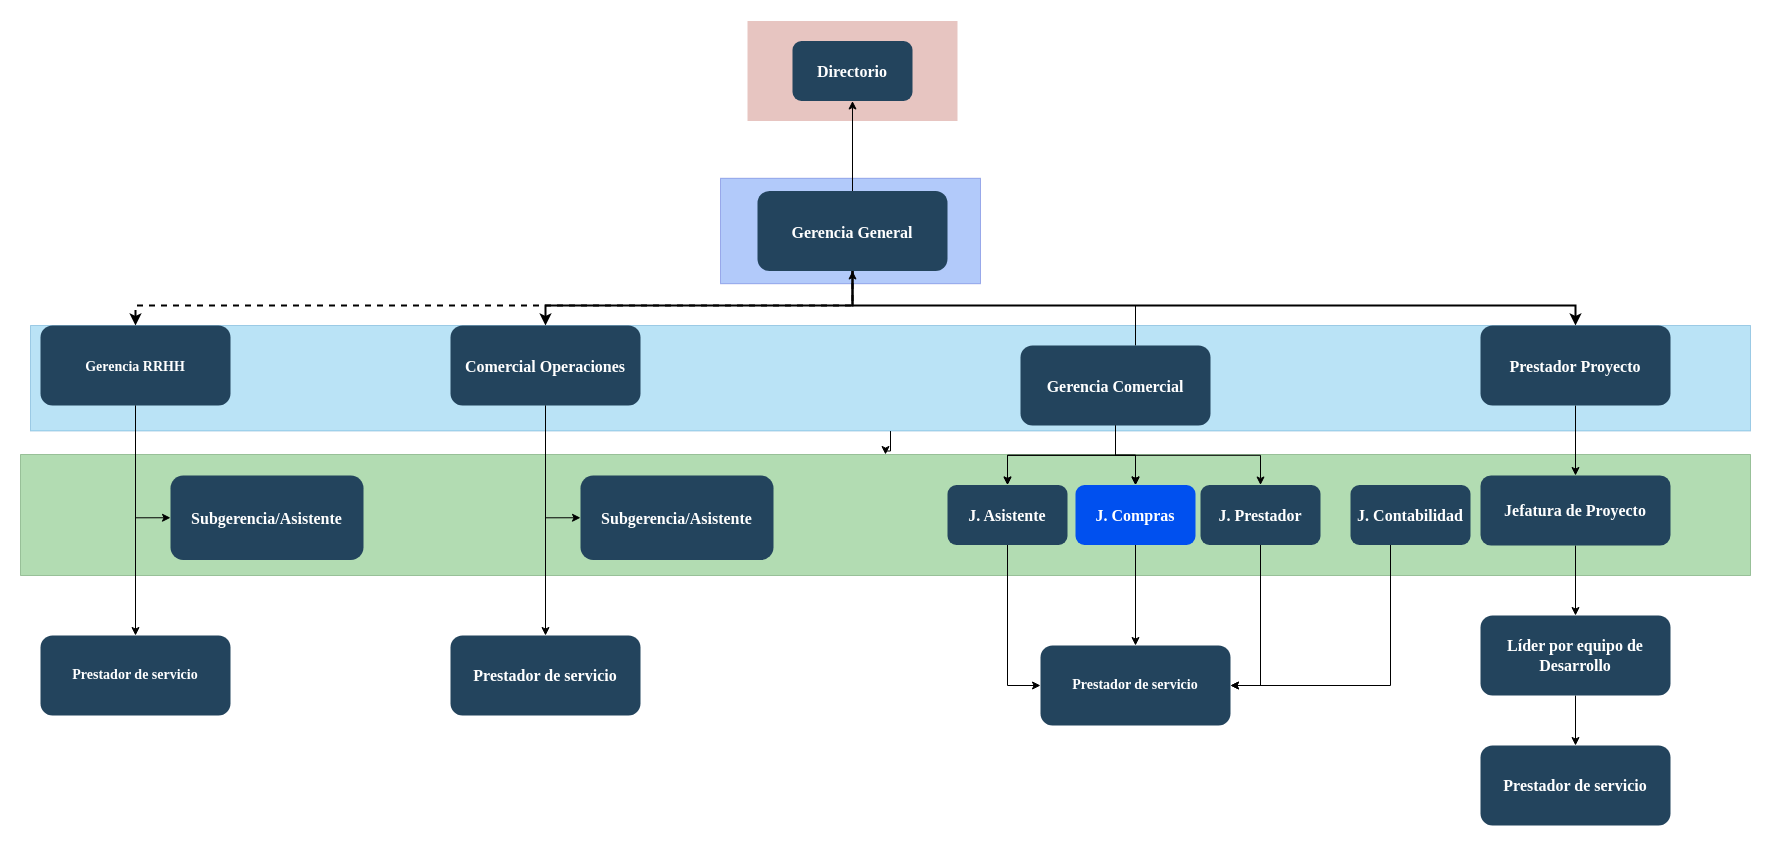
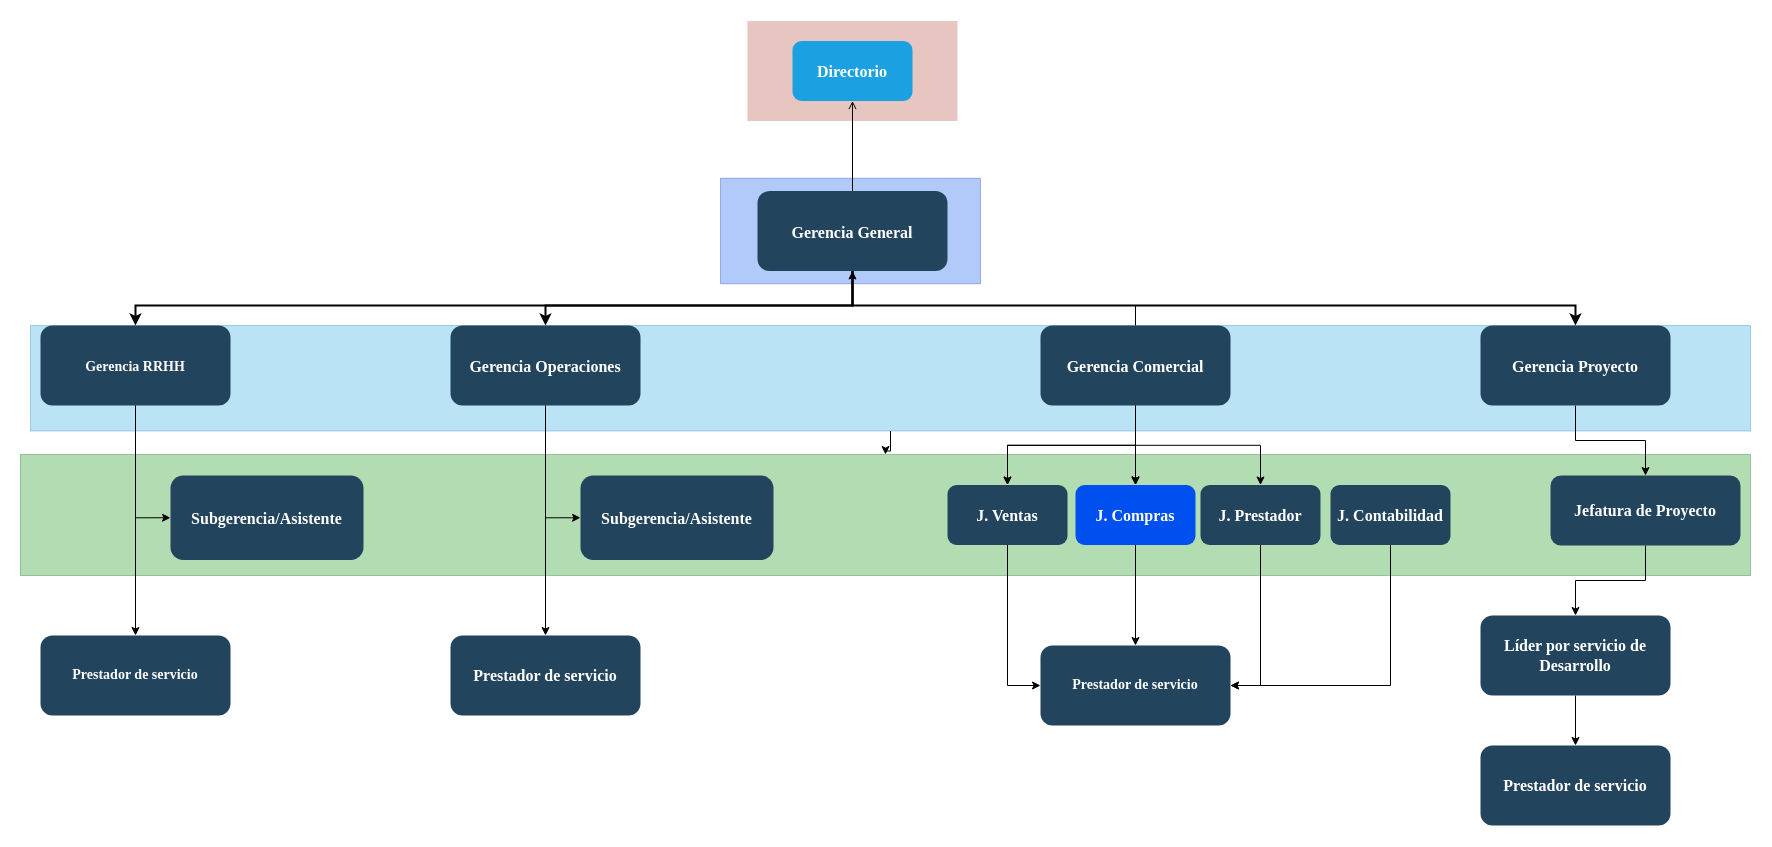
(853, 71) -> (853, 71)
(853, 109) -> (853, 107)
(337, 306) -> (337, 306)
(545, 367) -> (545, 367)
(1575, 367) -> (1575, 367)
(1116, 386) -> (1136, 366)
(1576, 511) -> (1646, 511)
(1411, 515) -> (1391, 515)
(1008, 516) -> (1008, 516)
(1576, 656) -> (1576, 656)
